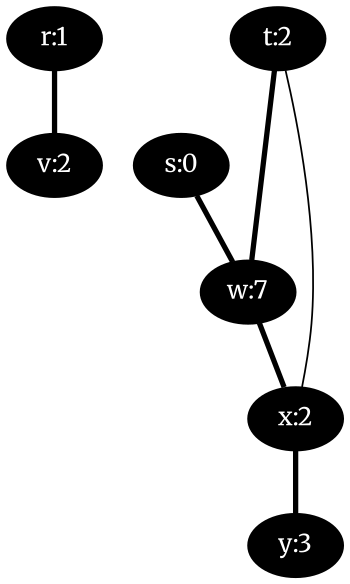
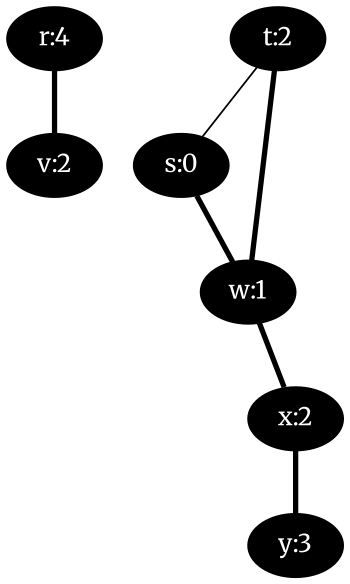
(55, 39) -> (55, 39)
(311, 228) -> (230, 102)
(248, 292) -> (248, 292)
